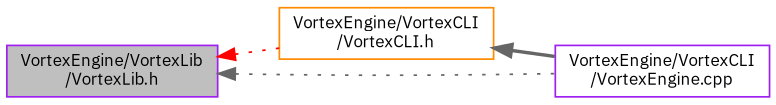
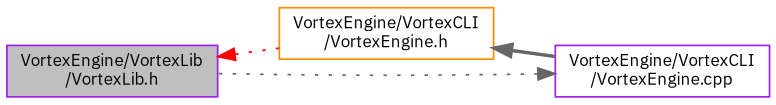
(386, 33) -> (386, 33)
(395, 75) -> (378, 75)
